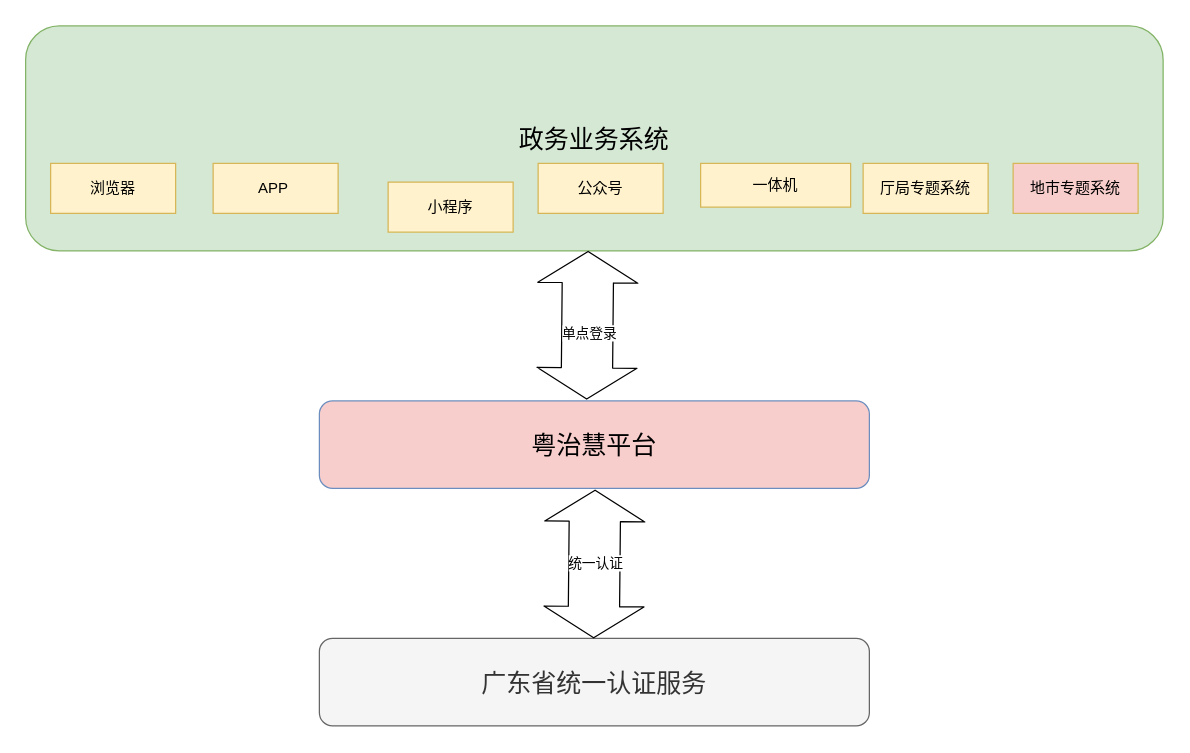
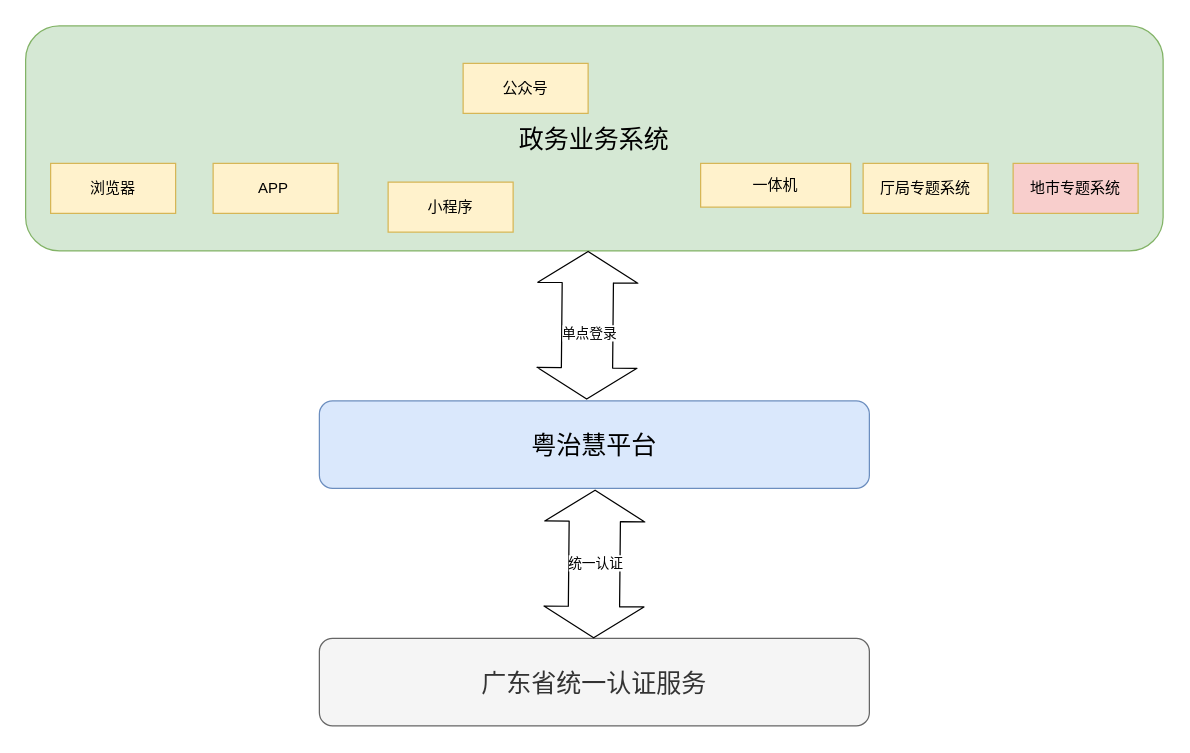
(601, 188) -> (526, 88)
(594, 444) -> (594, 444)
